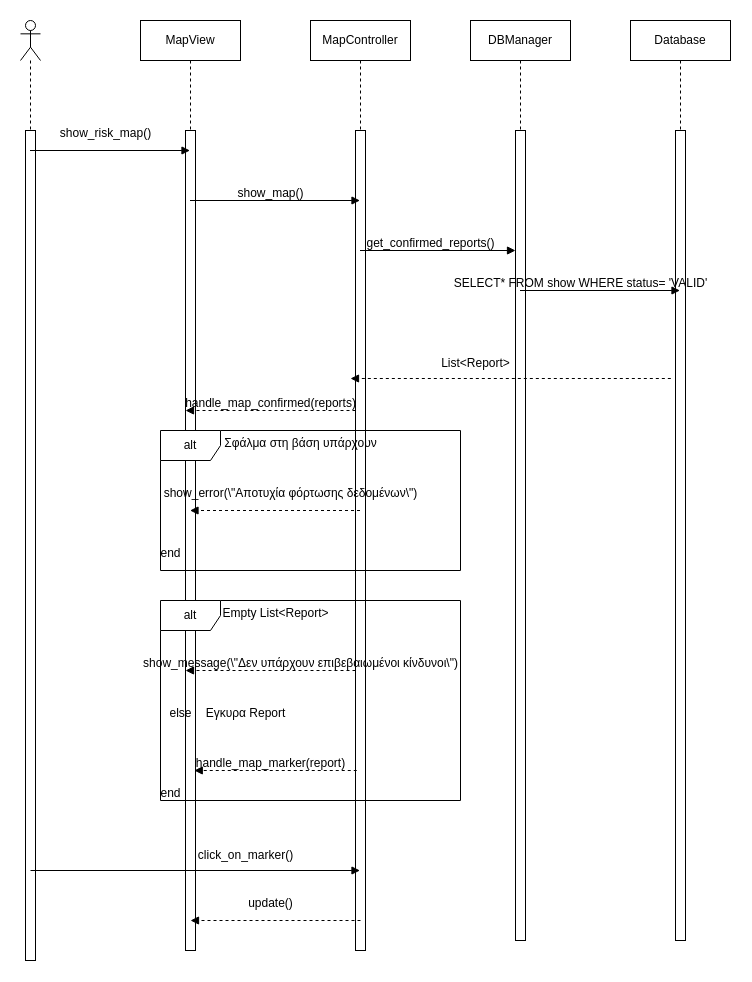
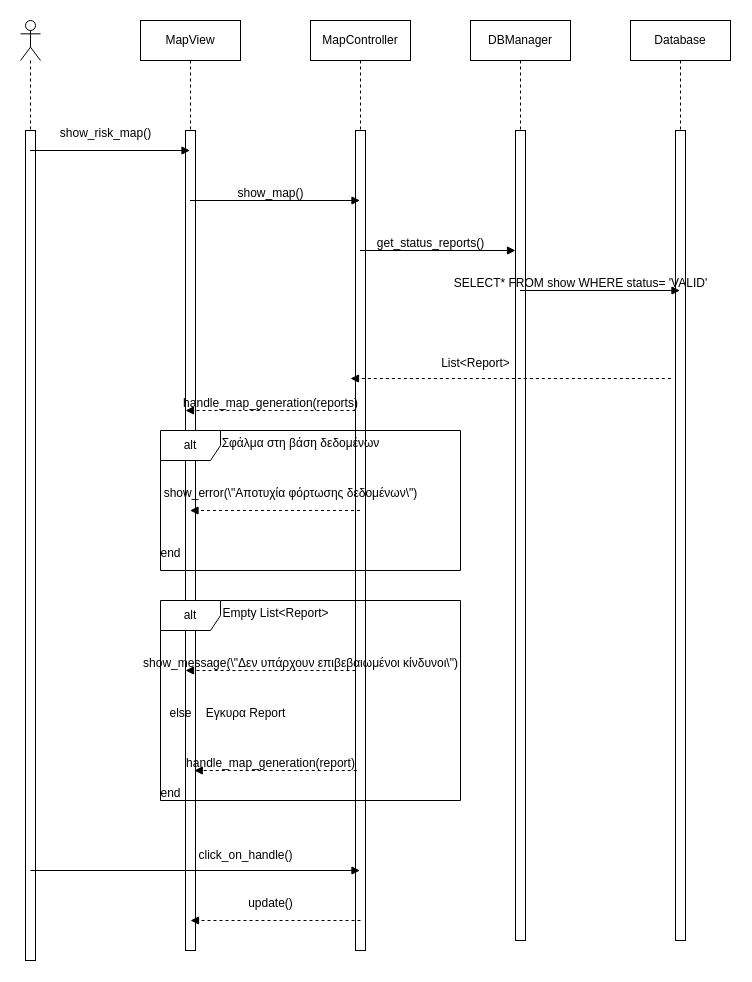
(431, 244) -> (431, 244)
(271, 404) -> (271, 404)
(301, 444) -> (301, 444)
(271, 764) -> (271, 764)
(246, 856) -> (246, 856)
